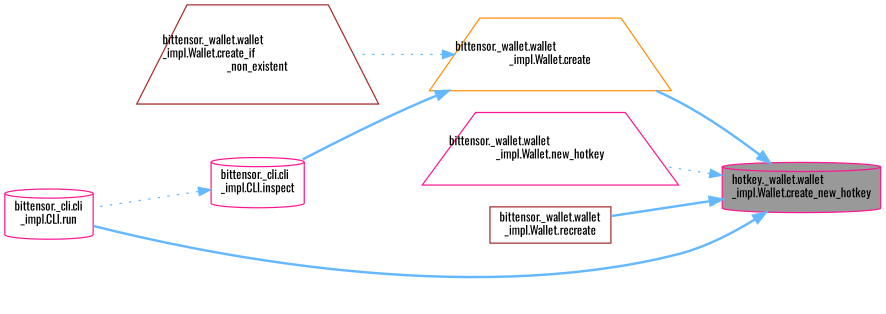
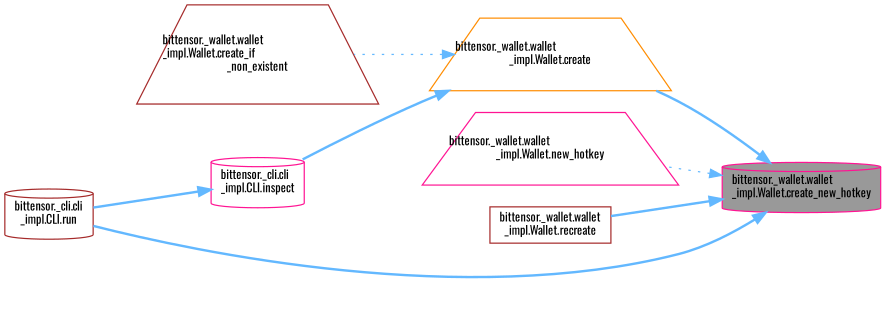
(801, 188) -> (801, 188)
(146, 200) -> (146, 200)
(49, 214) -> (49, 214)
